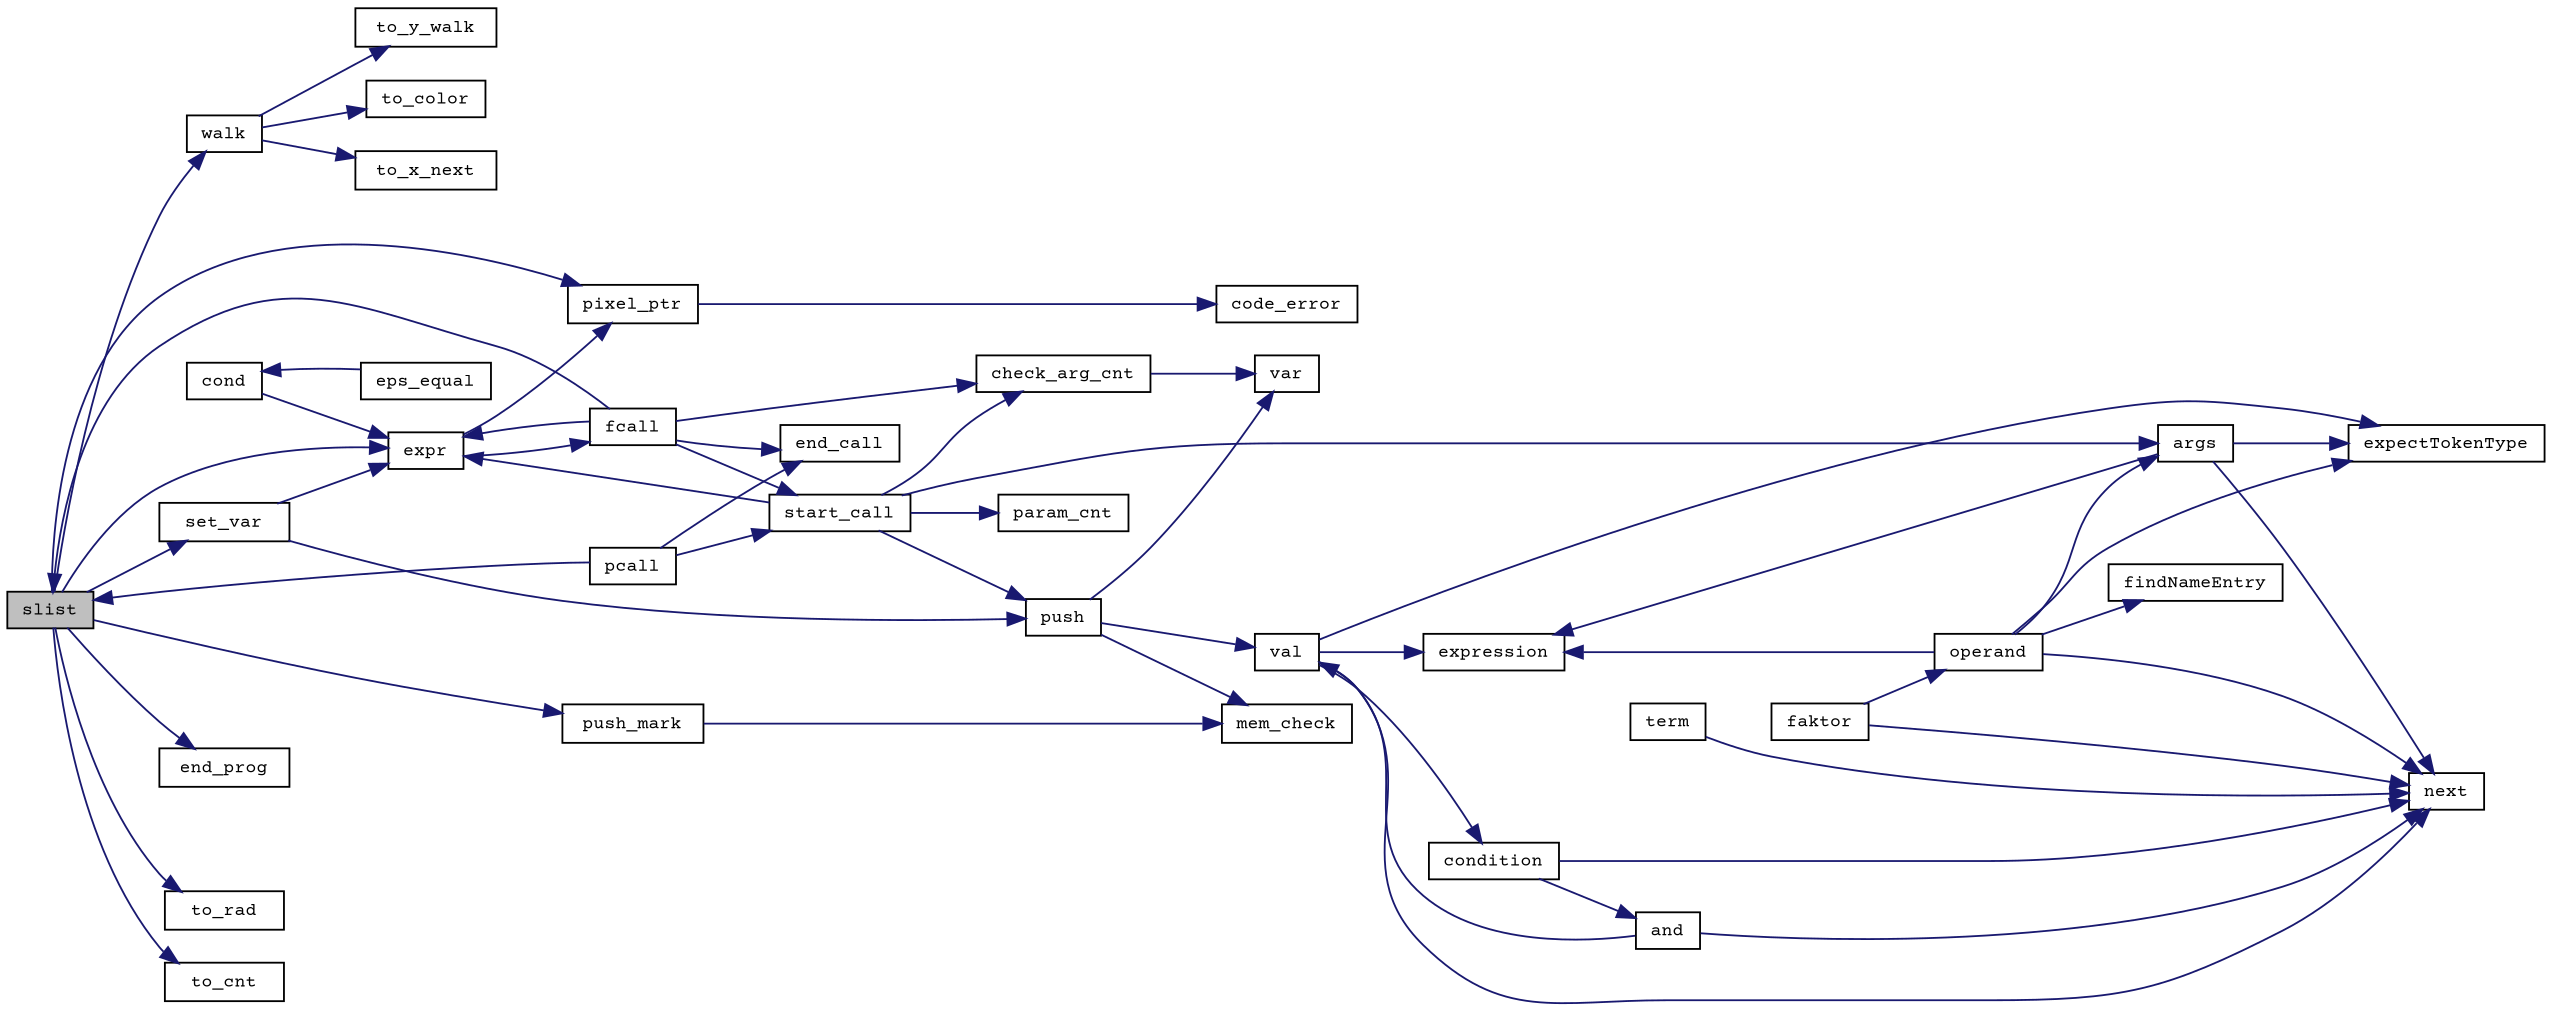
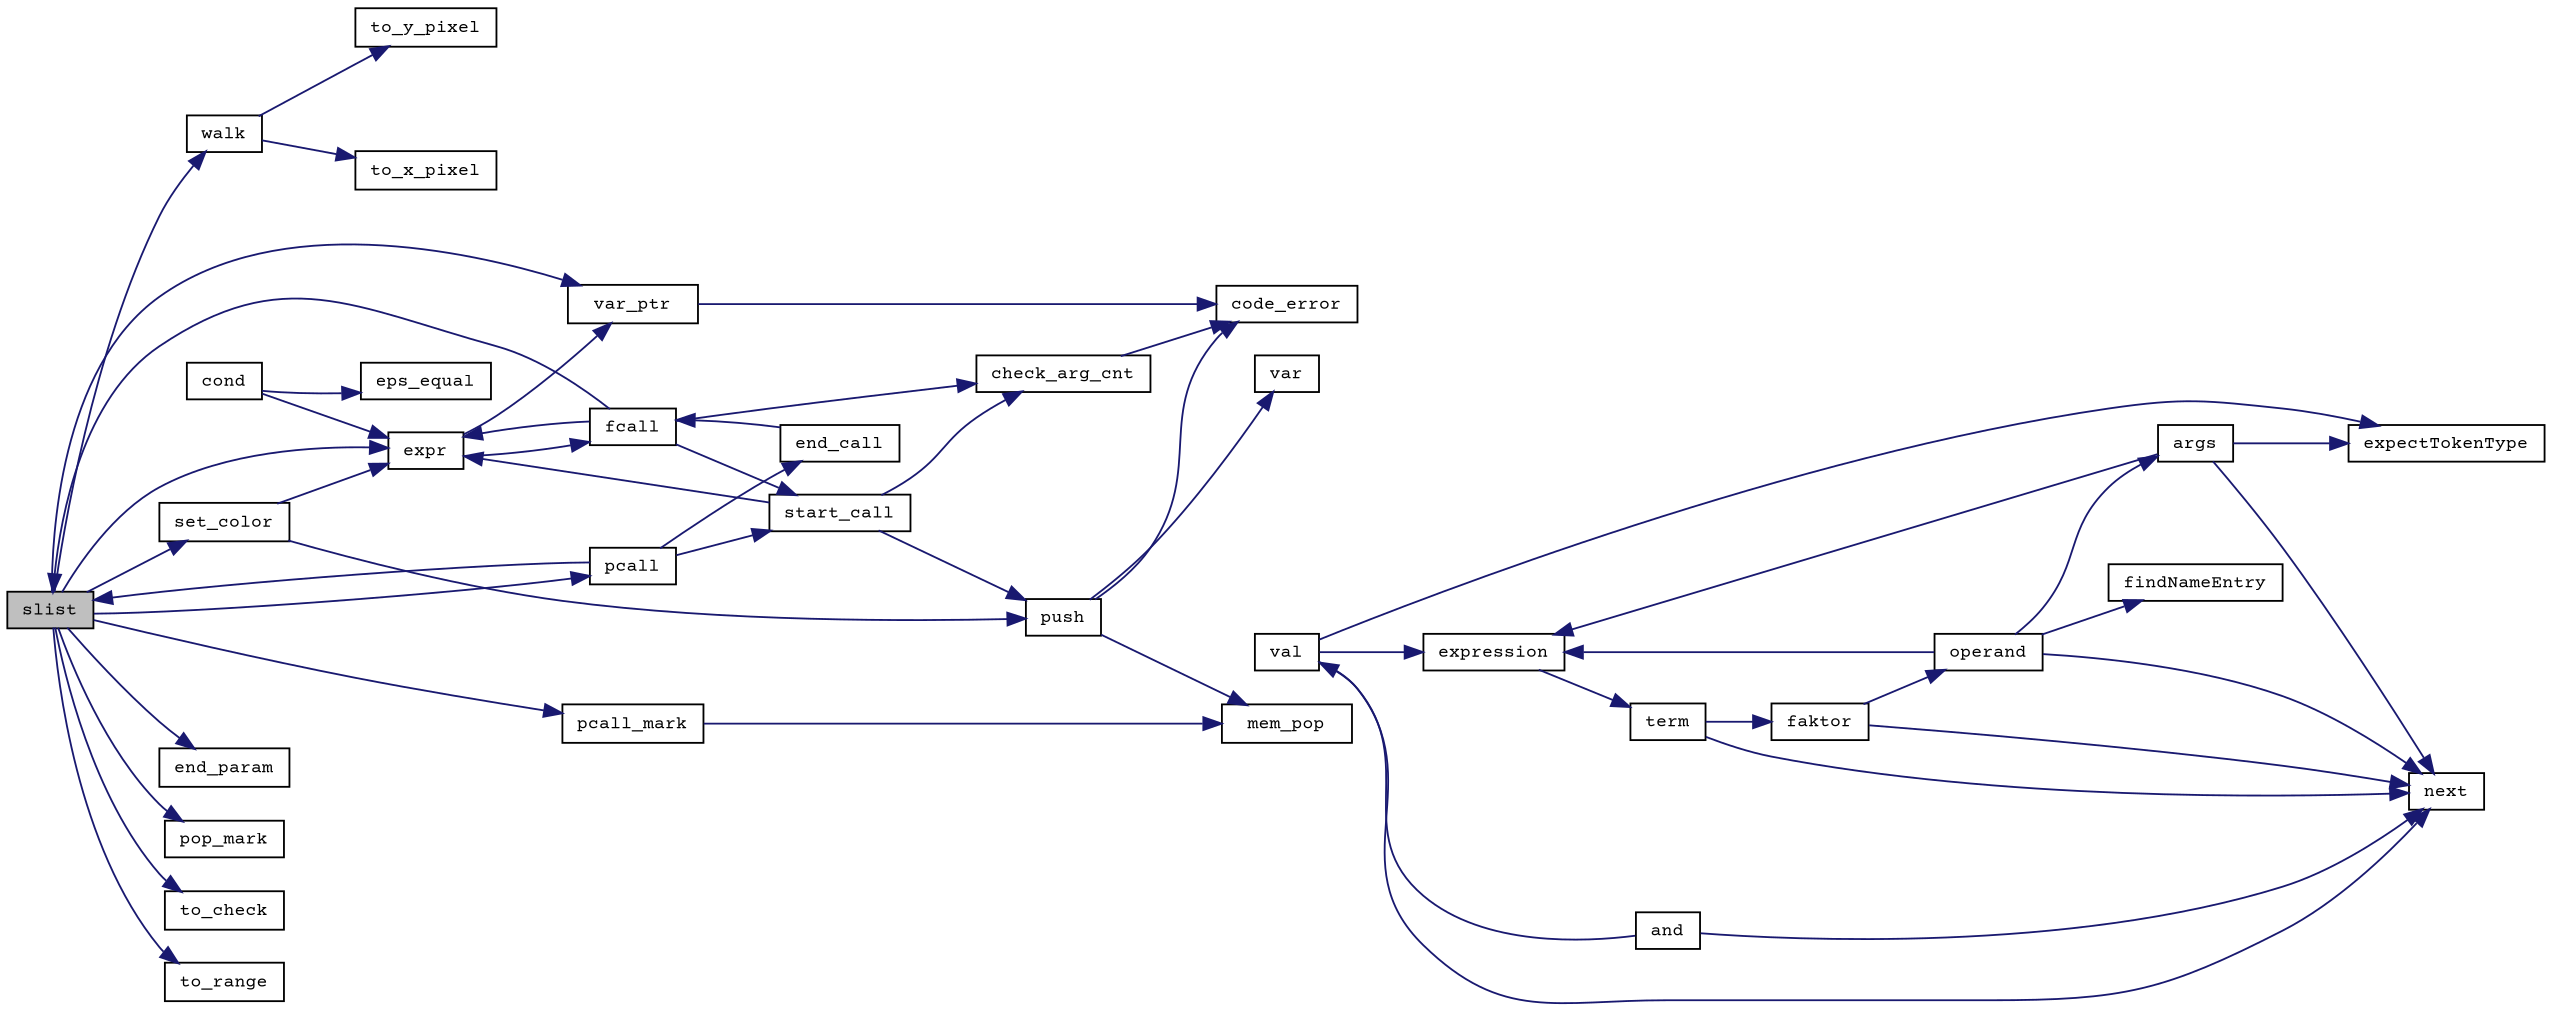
(426, 27) -> (426, 27)
(426, 99) -> none
(426, 170) -> (426, 170)
(633, 304) -> (633, 304)
(321, 369) -> (302, 393)
(1194, 374) -> (1166, 342)
(1518, 443) -> none
(719, 446) -> (742, 423)
(1063, 513) -> none
(224, 522) -> (224, 522)
(2157, 523) -> none
none -> (333, 601)
(1168, 634) -> (1177, 476)
none -> (1576, 685)
none -> (1729, 722)
(633, 724) -> (633, 724)
(1287, 724) -> (1287, 724)
(224, 768) -> (224, 768)
none -> (224, 839)
(1494, 861) -> none
(224, 910) -> (224, 910)
(224, 982) -> (224, 982)
